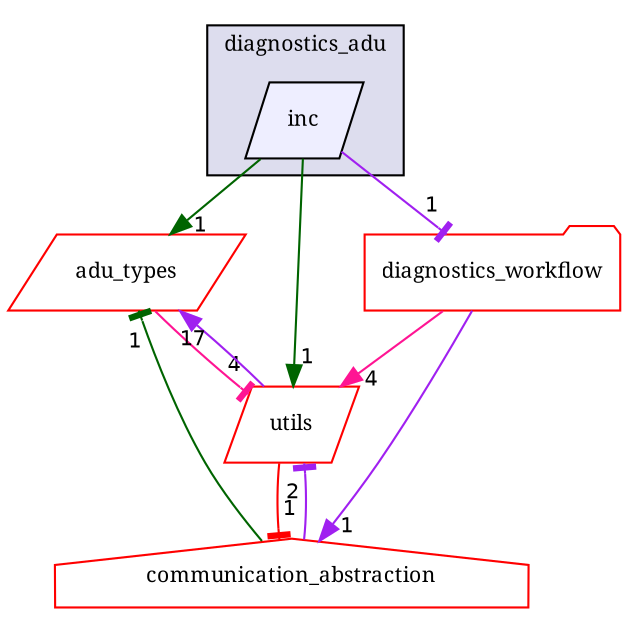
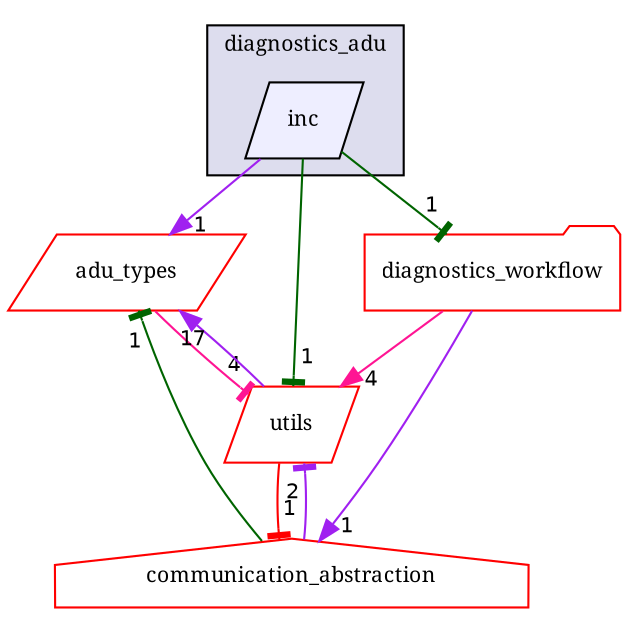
(224, 190) -> (224, 190)
(390, 190) -> (390, 190)
(299, 262) -> (298, 267)
